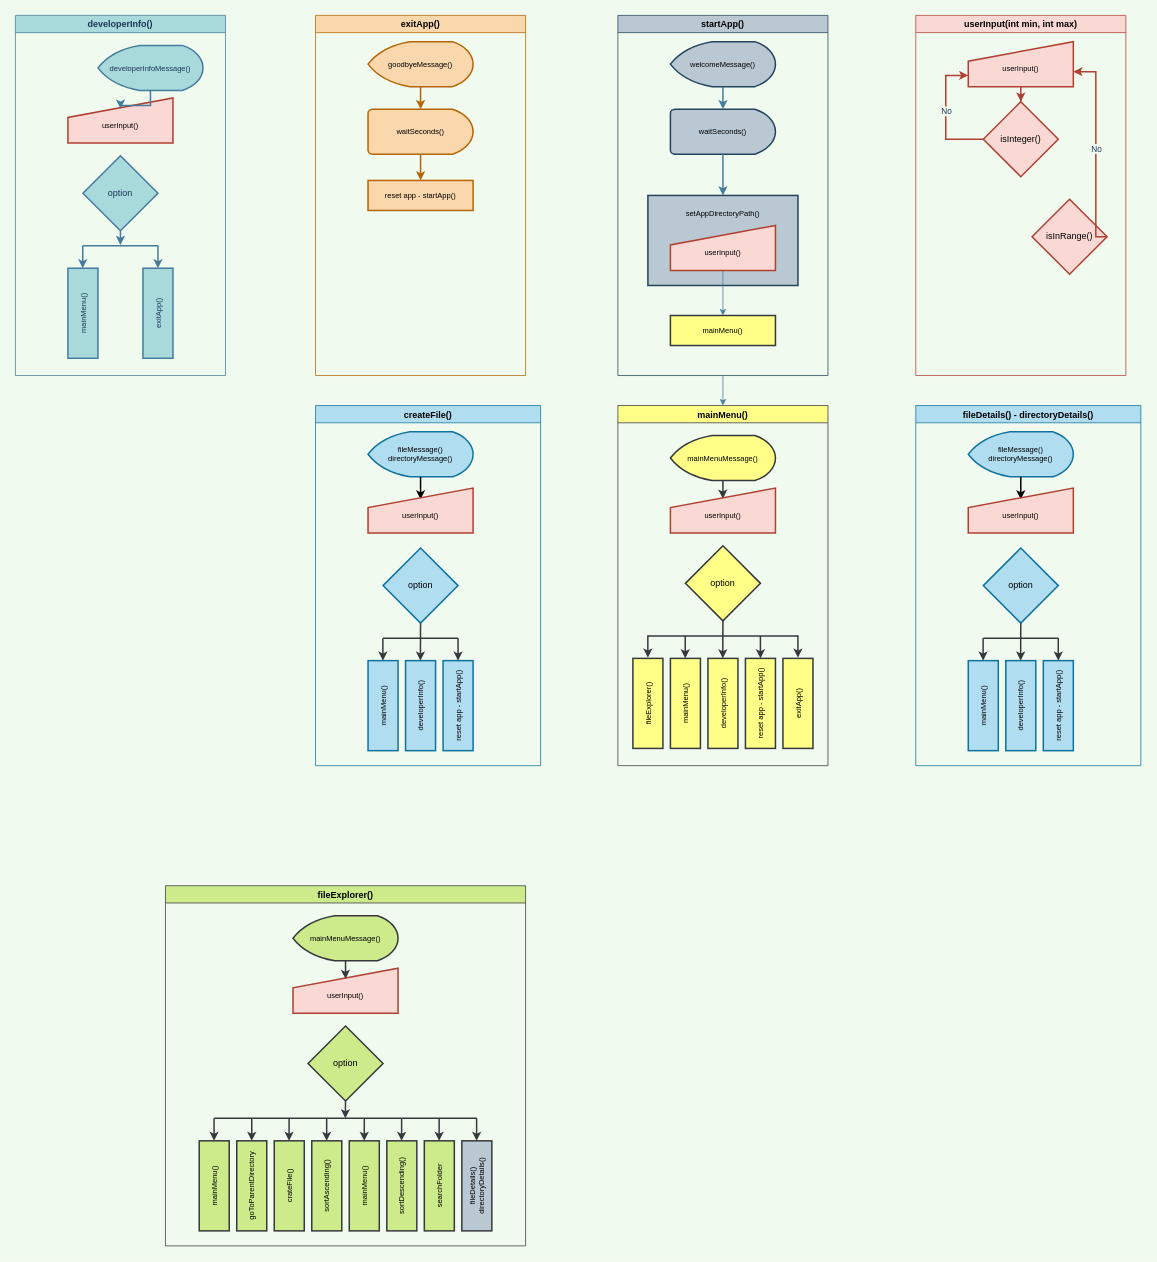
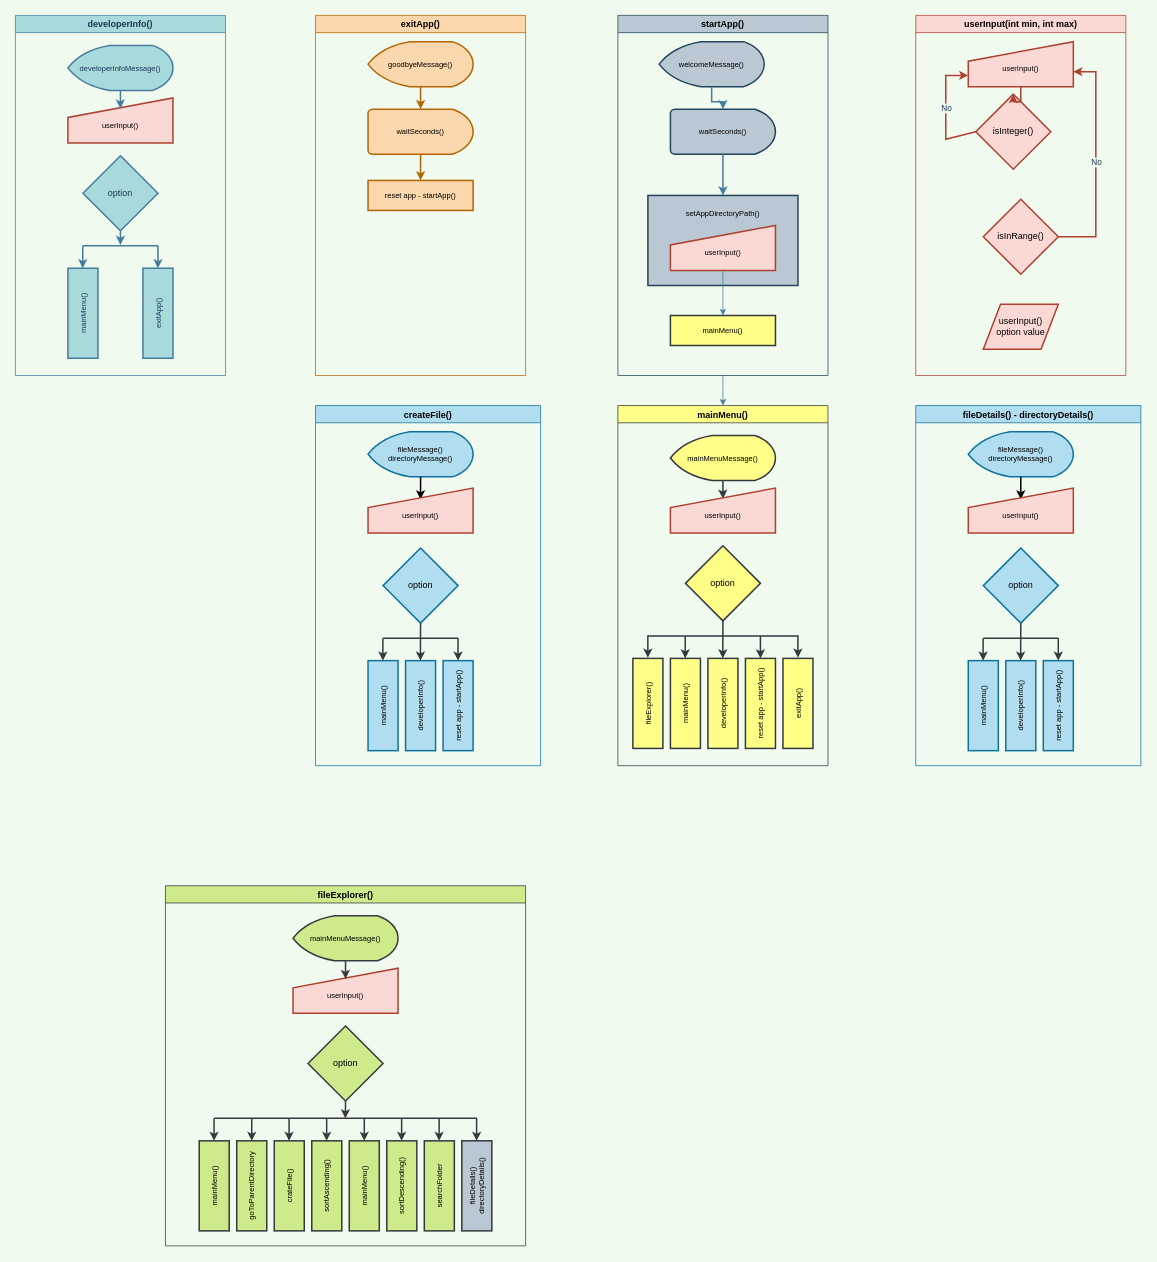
(723, 64) -> (711, 64)
(150, 68) -> (120, 68)
(1020, 139) -> (1013, 132)
(1069, 237) -> (1020, 237)
none -> (1020, 327)
